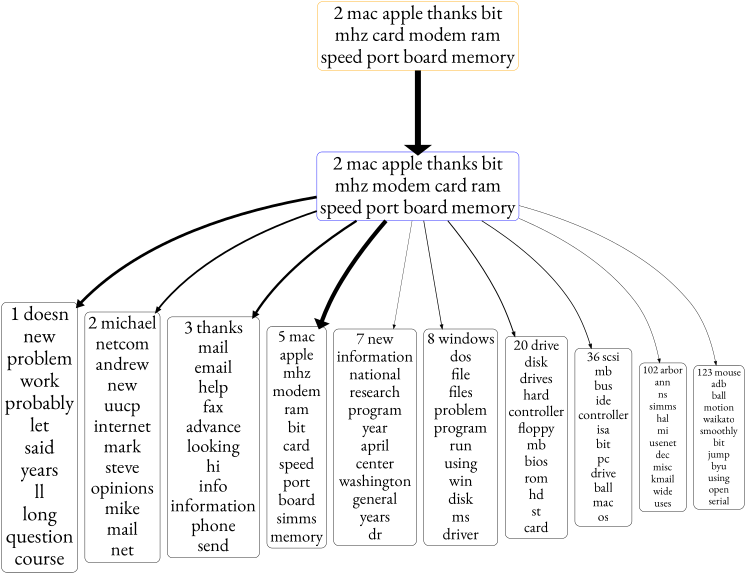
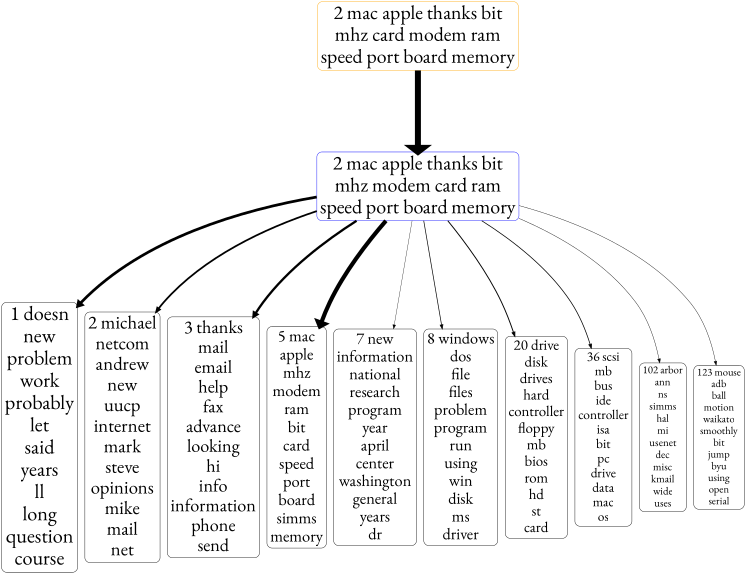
(603, 437) -> (603, 437)
